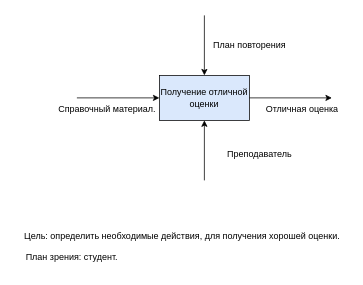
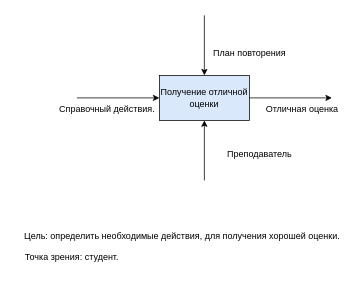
(249, 45) -> (249, 53)
(107, 109) -> (107, 109)
(72, 258) -> (72, 258)
